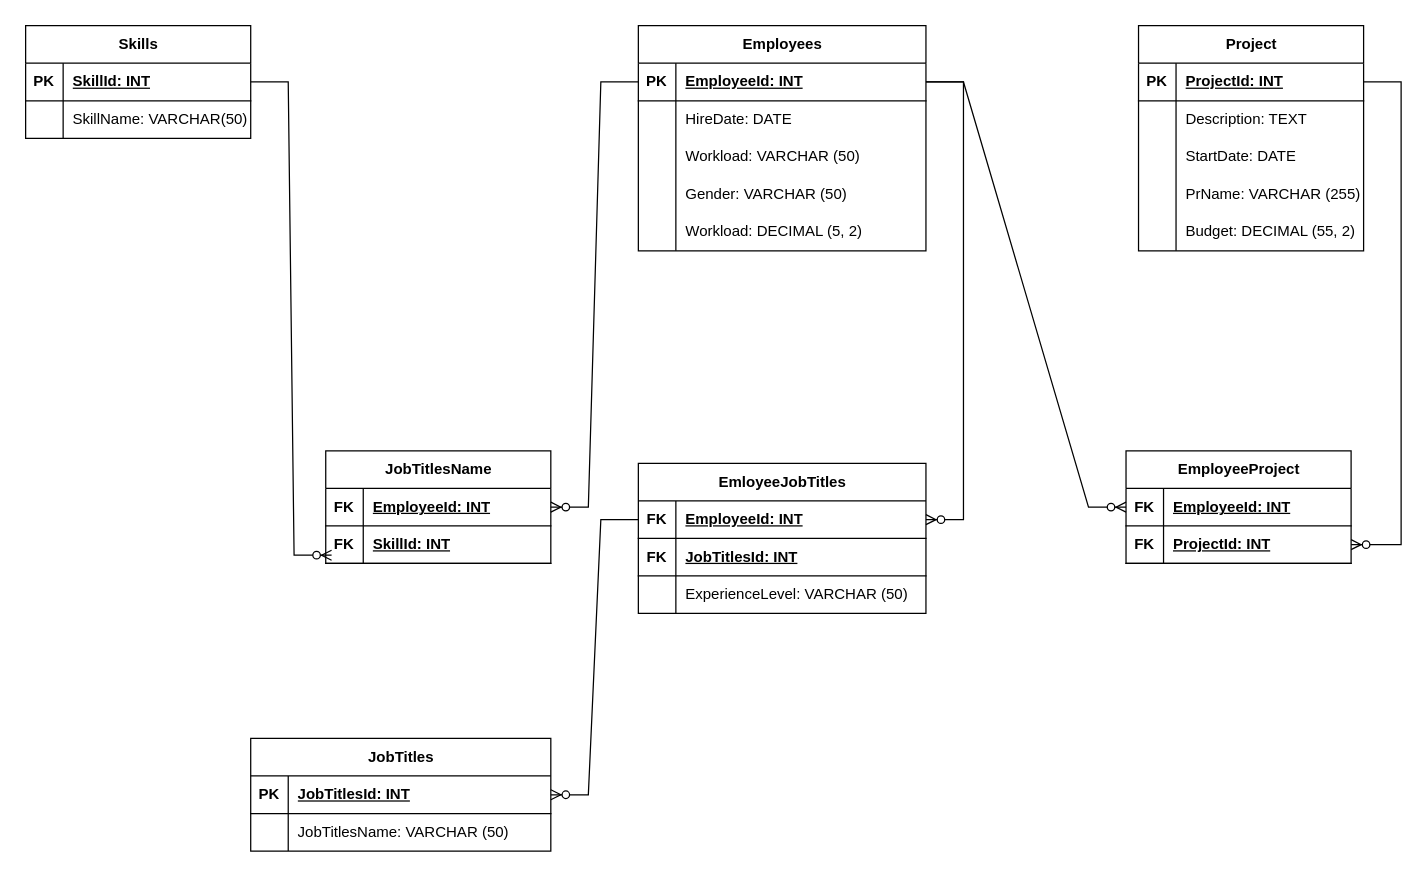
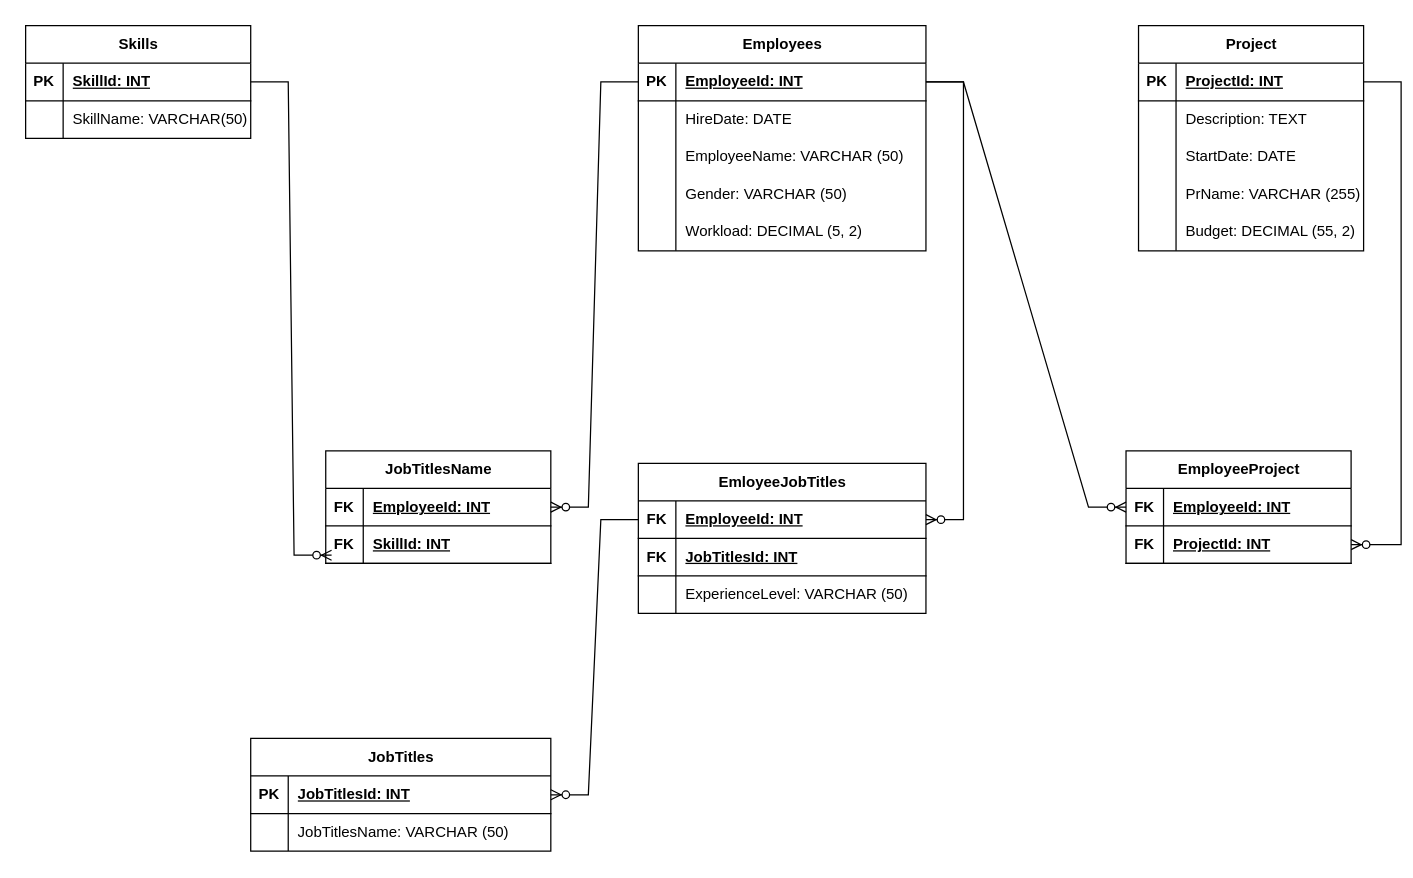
(770, 157) -> (787, 157)
